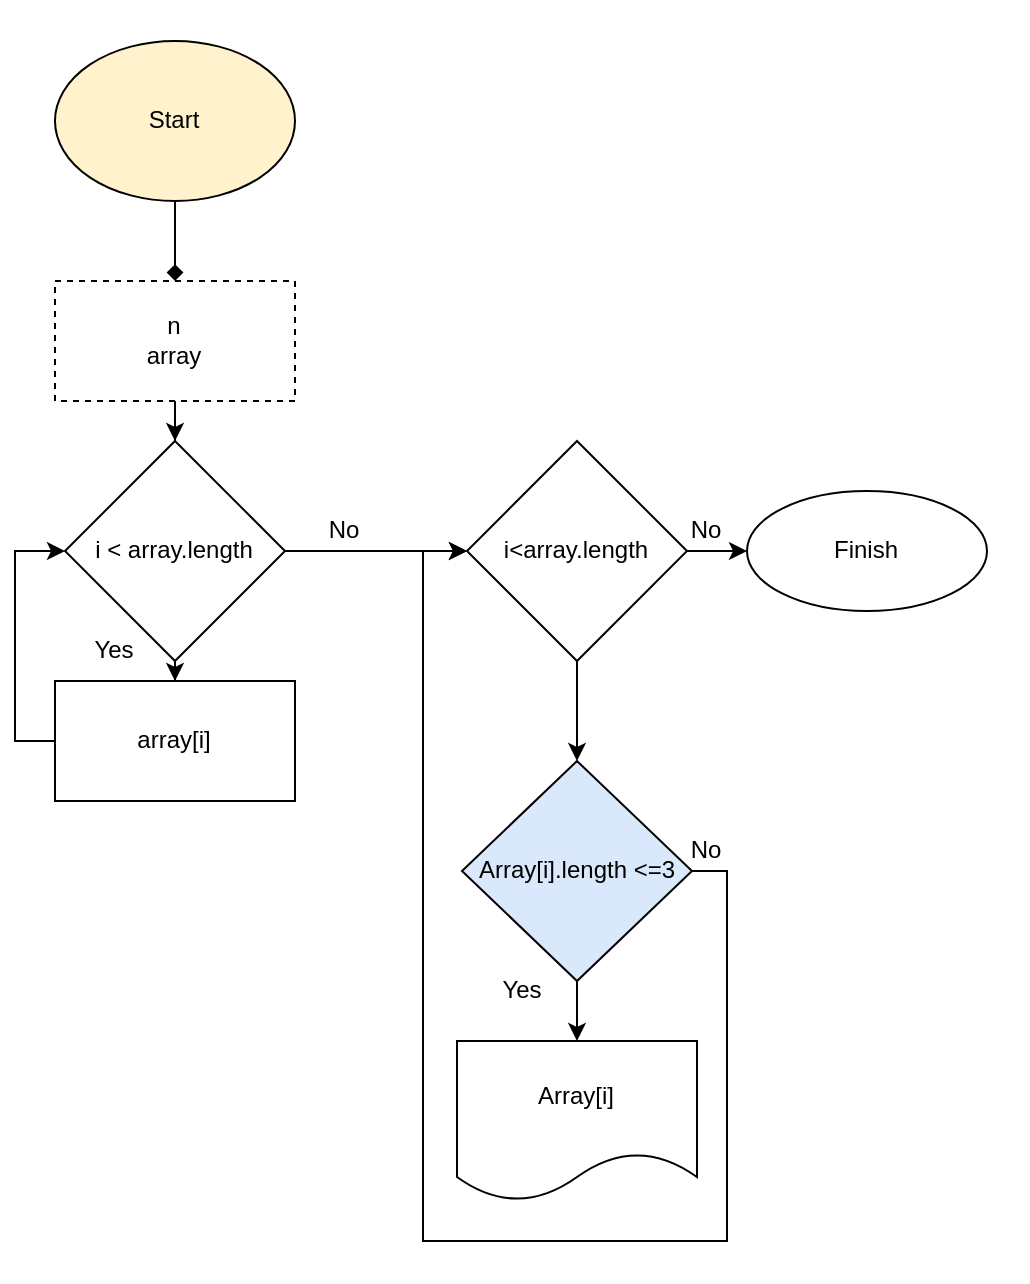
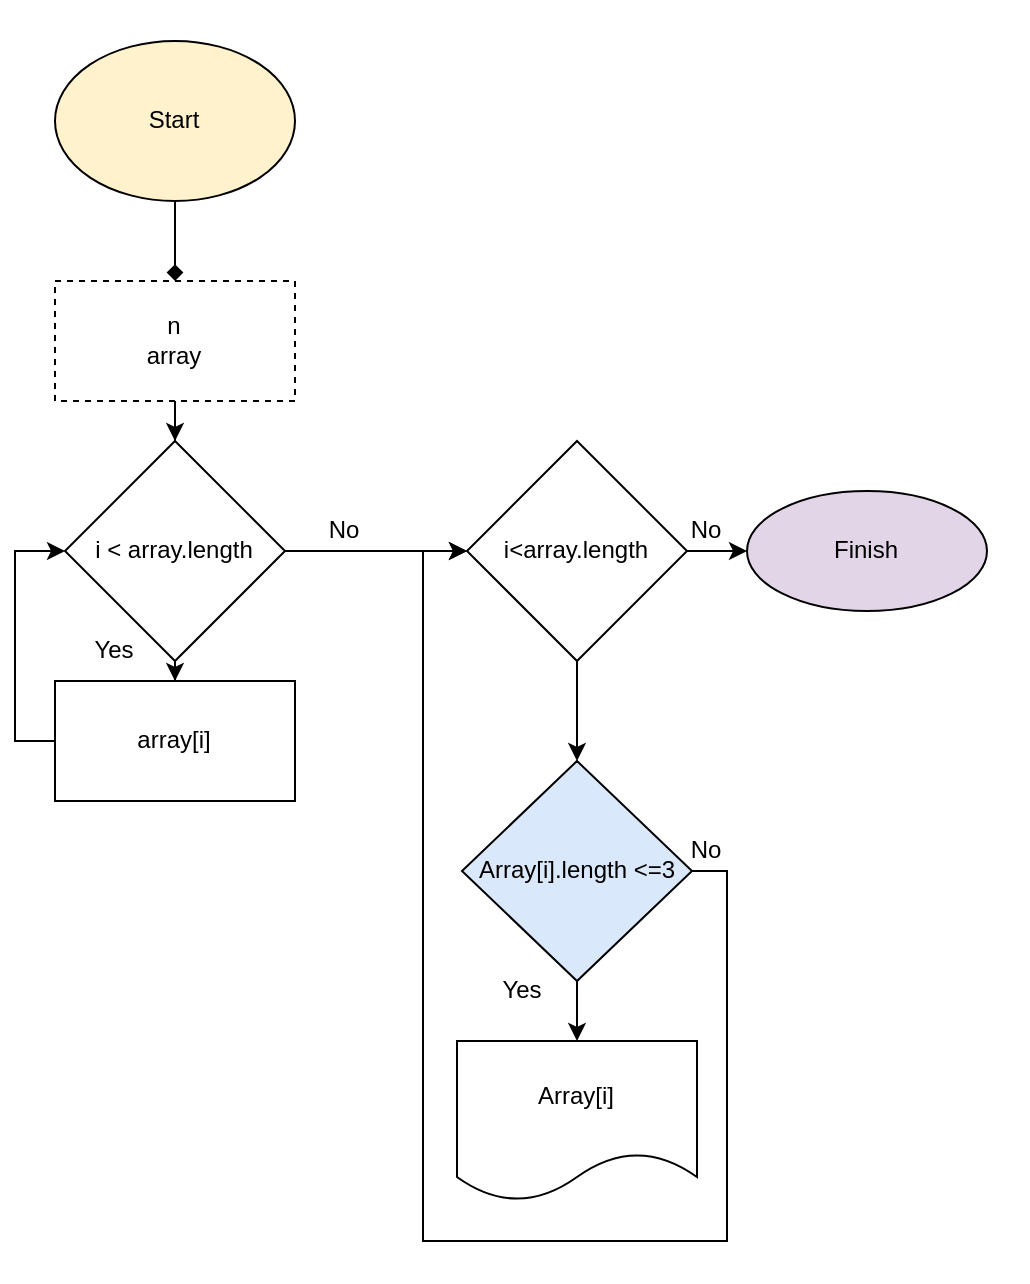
(867, 551) -> (867, 551)
